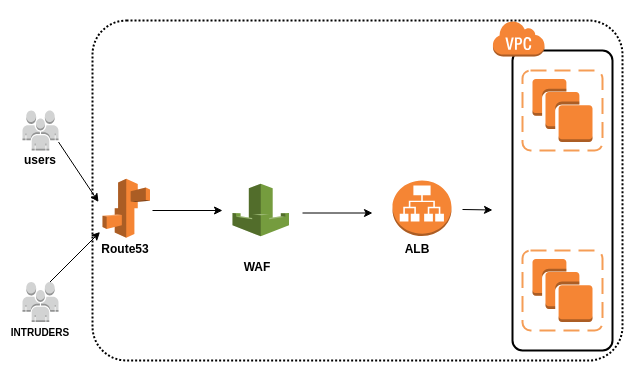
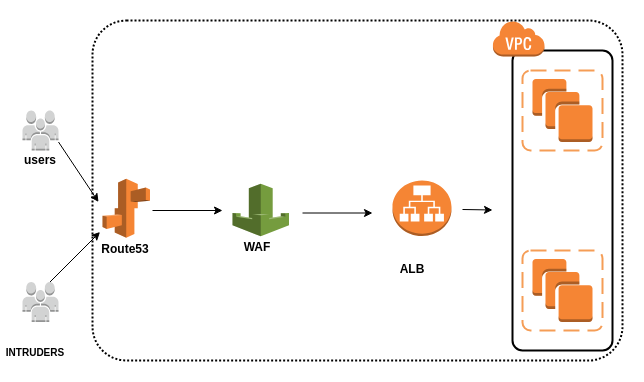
(418, 249) -> (413, 269)
(258, 268) -> (258, 248)
(41, 332) -> (36, 352)
